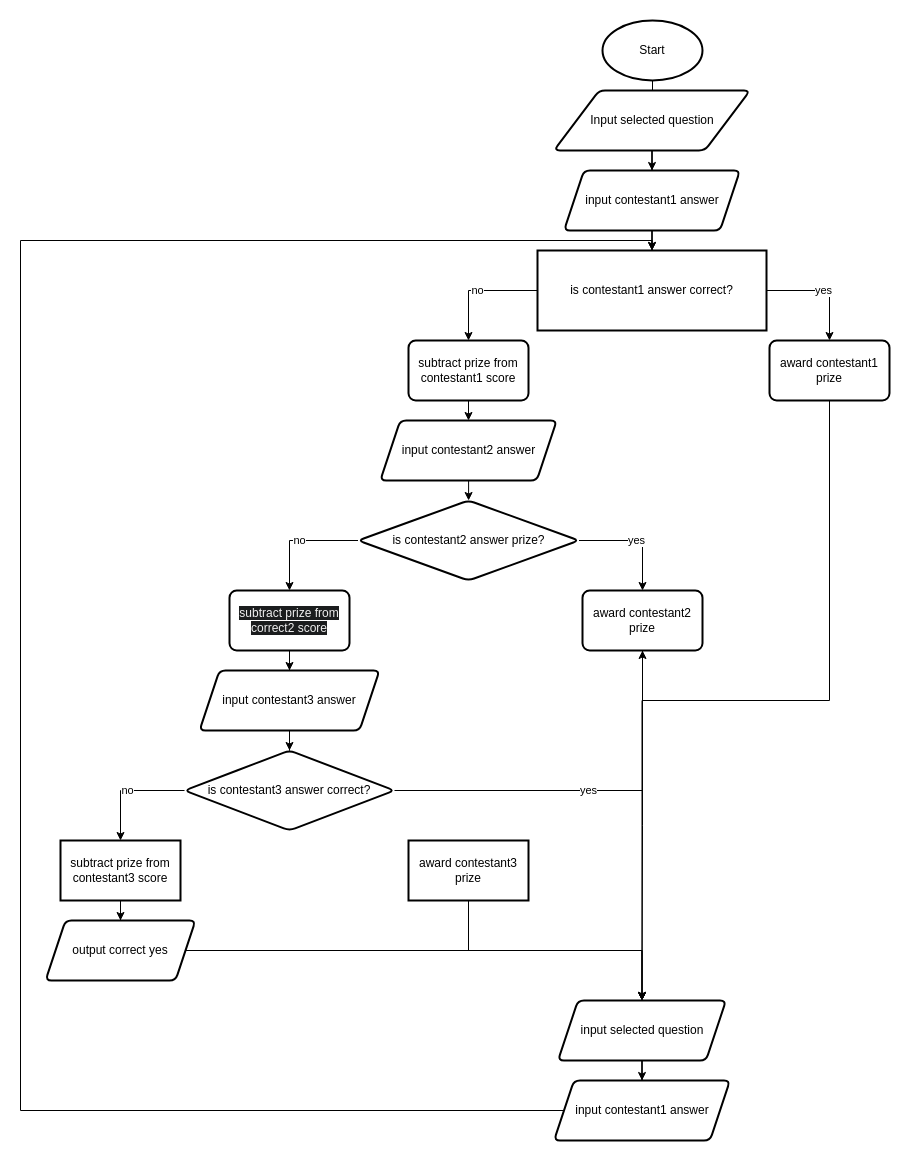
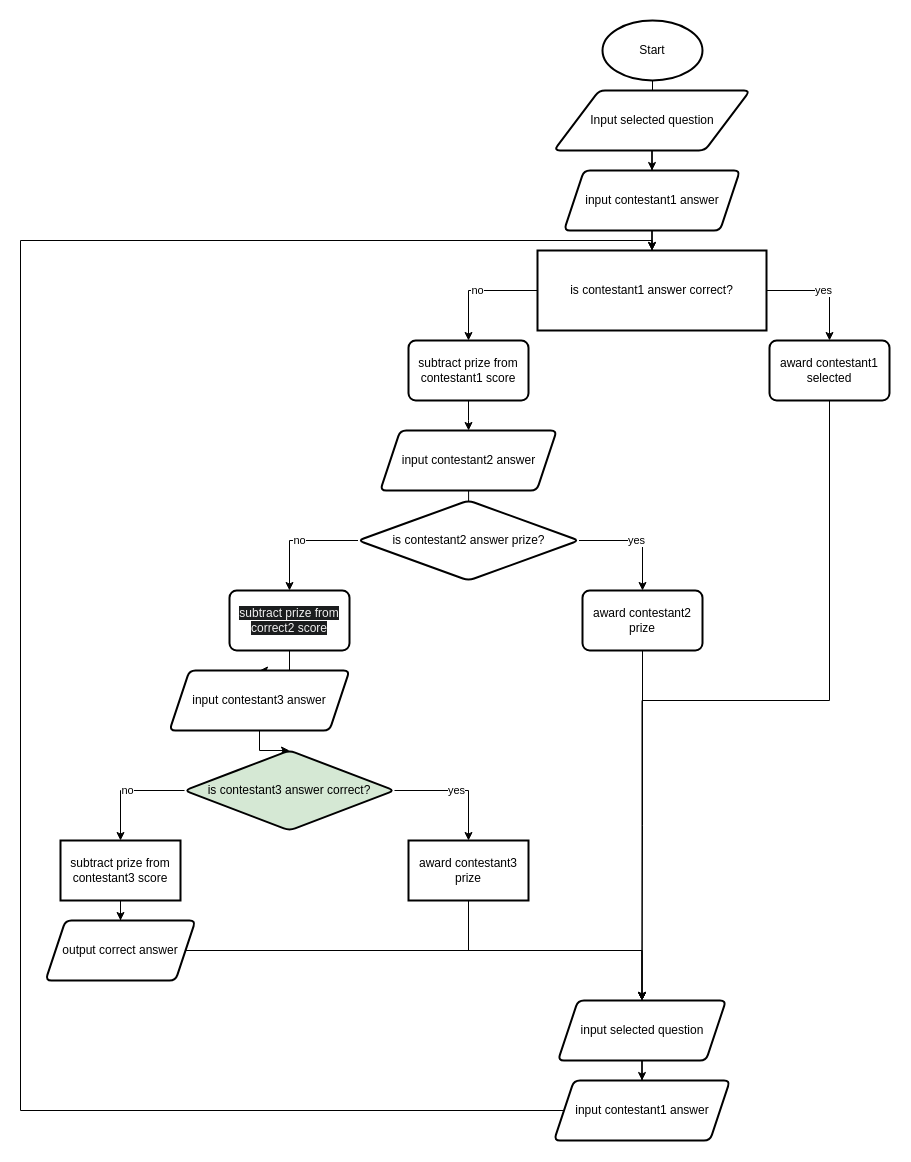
(830, 371) -> (830, 371)
(469, 451) -> (469, 461)
(290, 701) -> (260, 701)
(290, 791) -> (290, 791)
(543, 791) -> (469, 801)
(121, 951) -> (121, 951)
